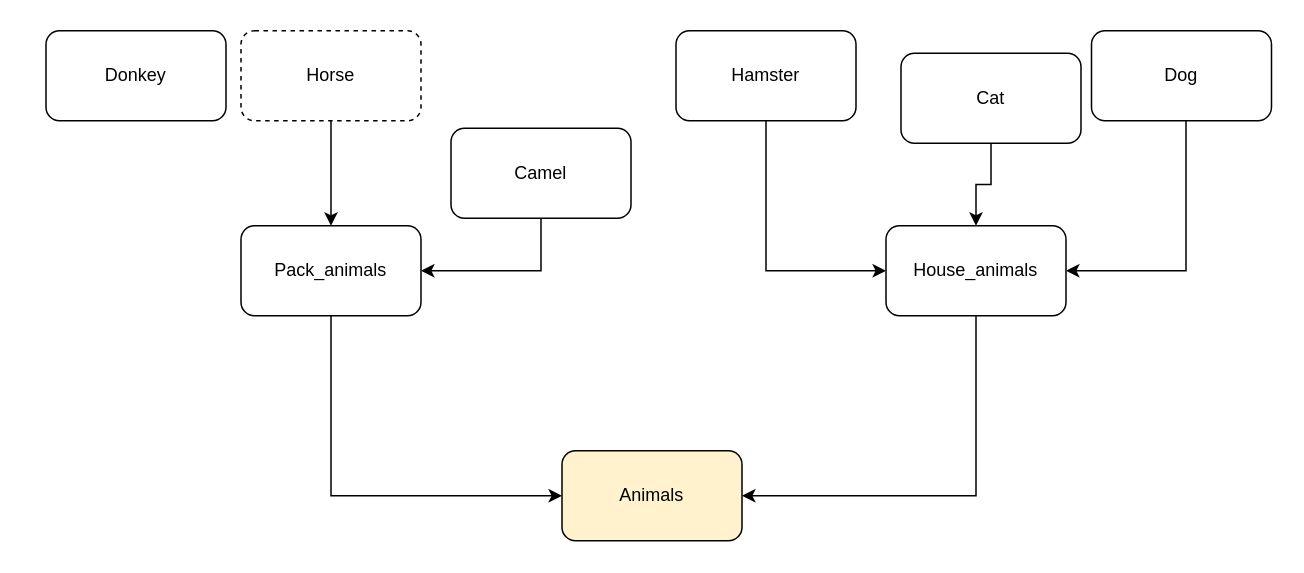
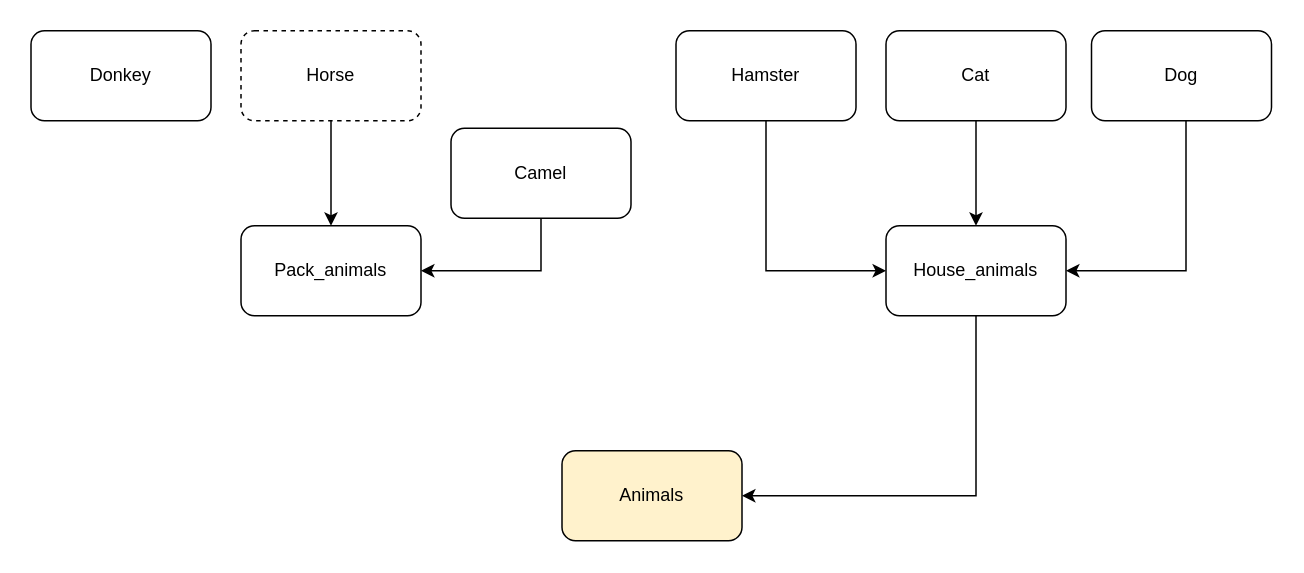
(136, 76) -> (121, 76)
(991, 98) -> (976, 76)
(351, 496) -> none
